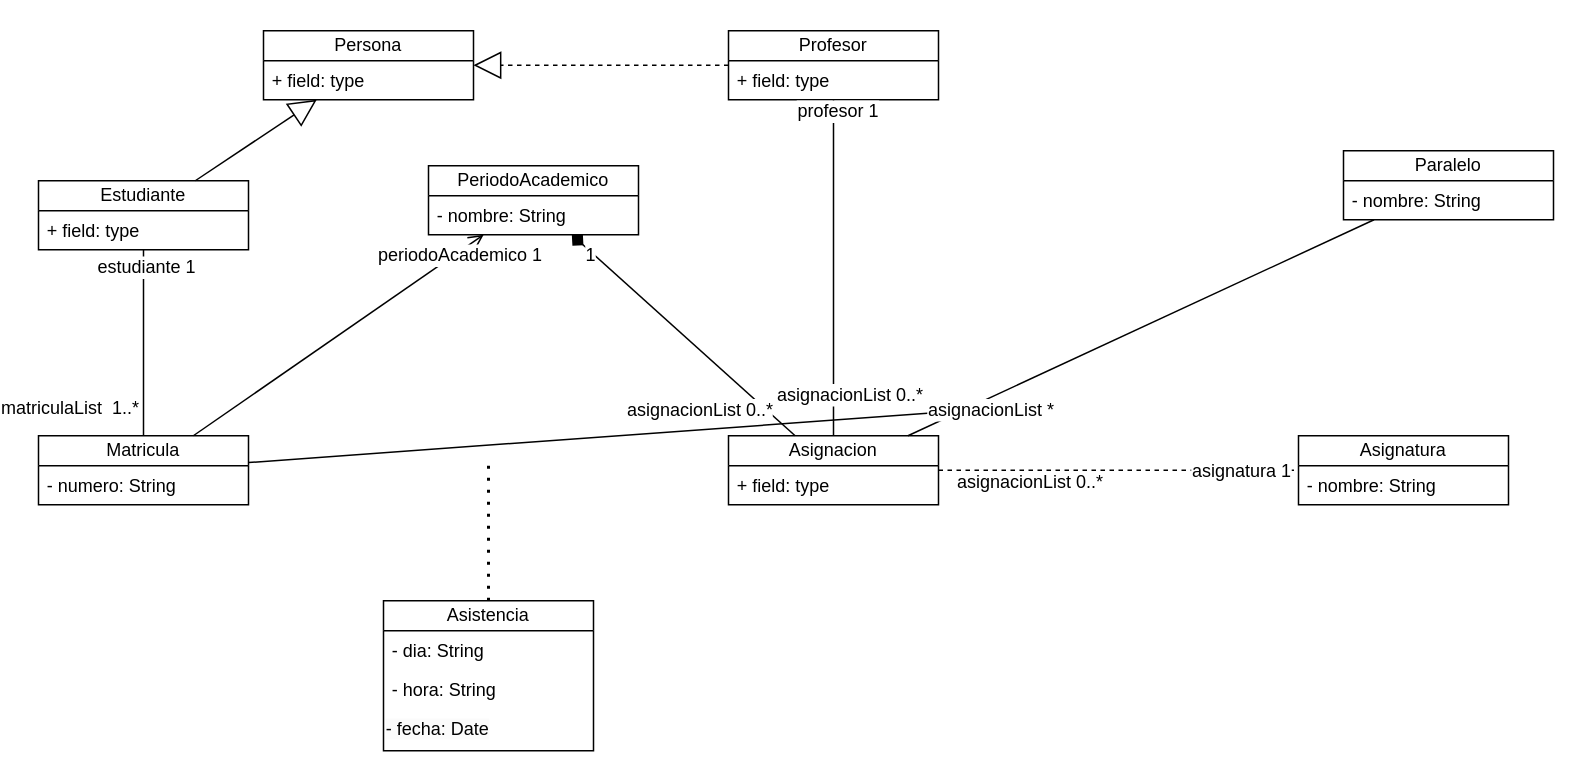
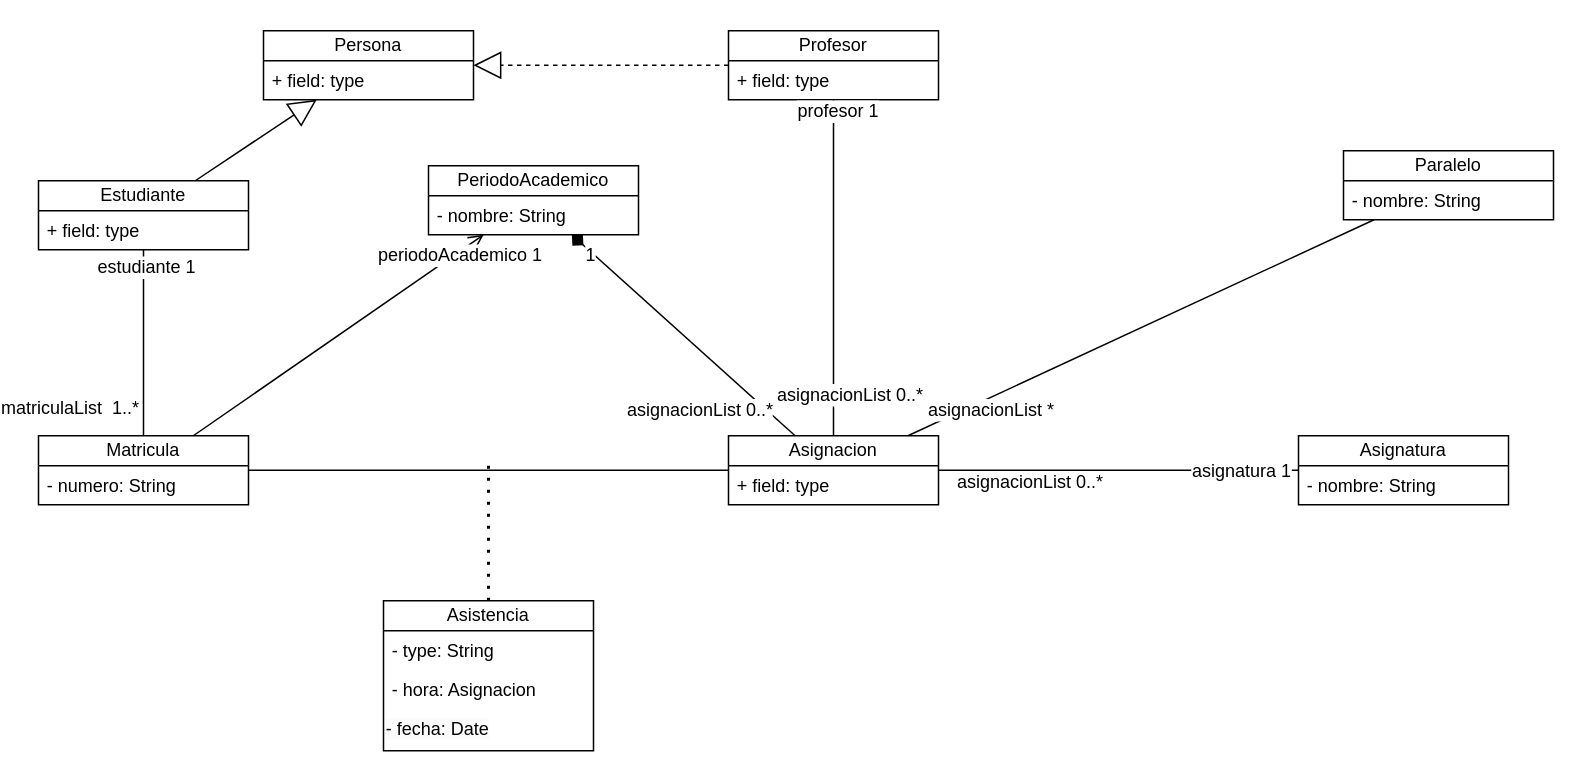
(590, 438) -> (490, 470)
(1065, 470) -> (1065, 470)
(446, 652) -> (453, 652)
(453, 691) -> (471, 691)
